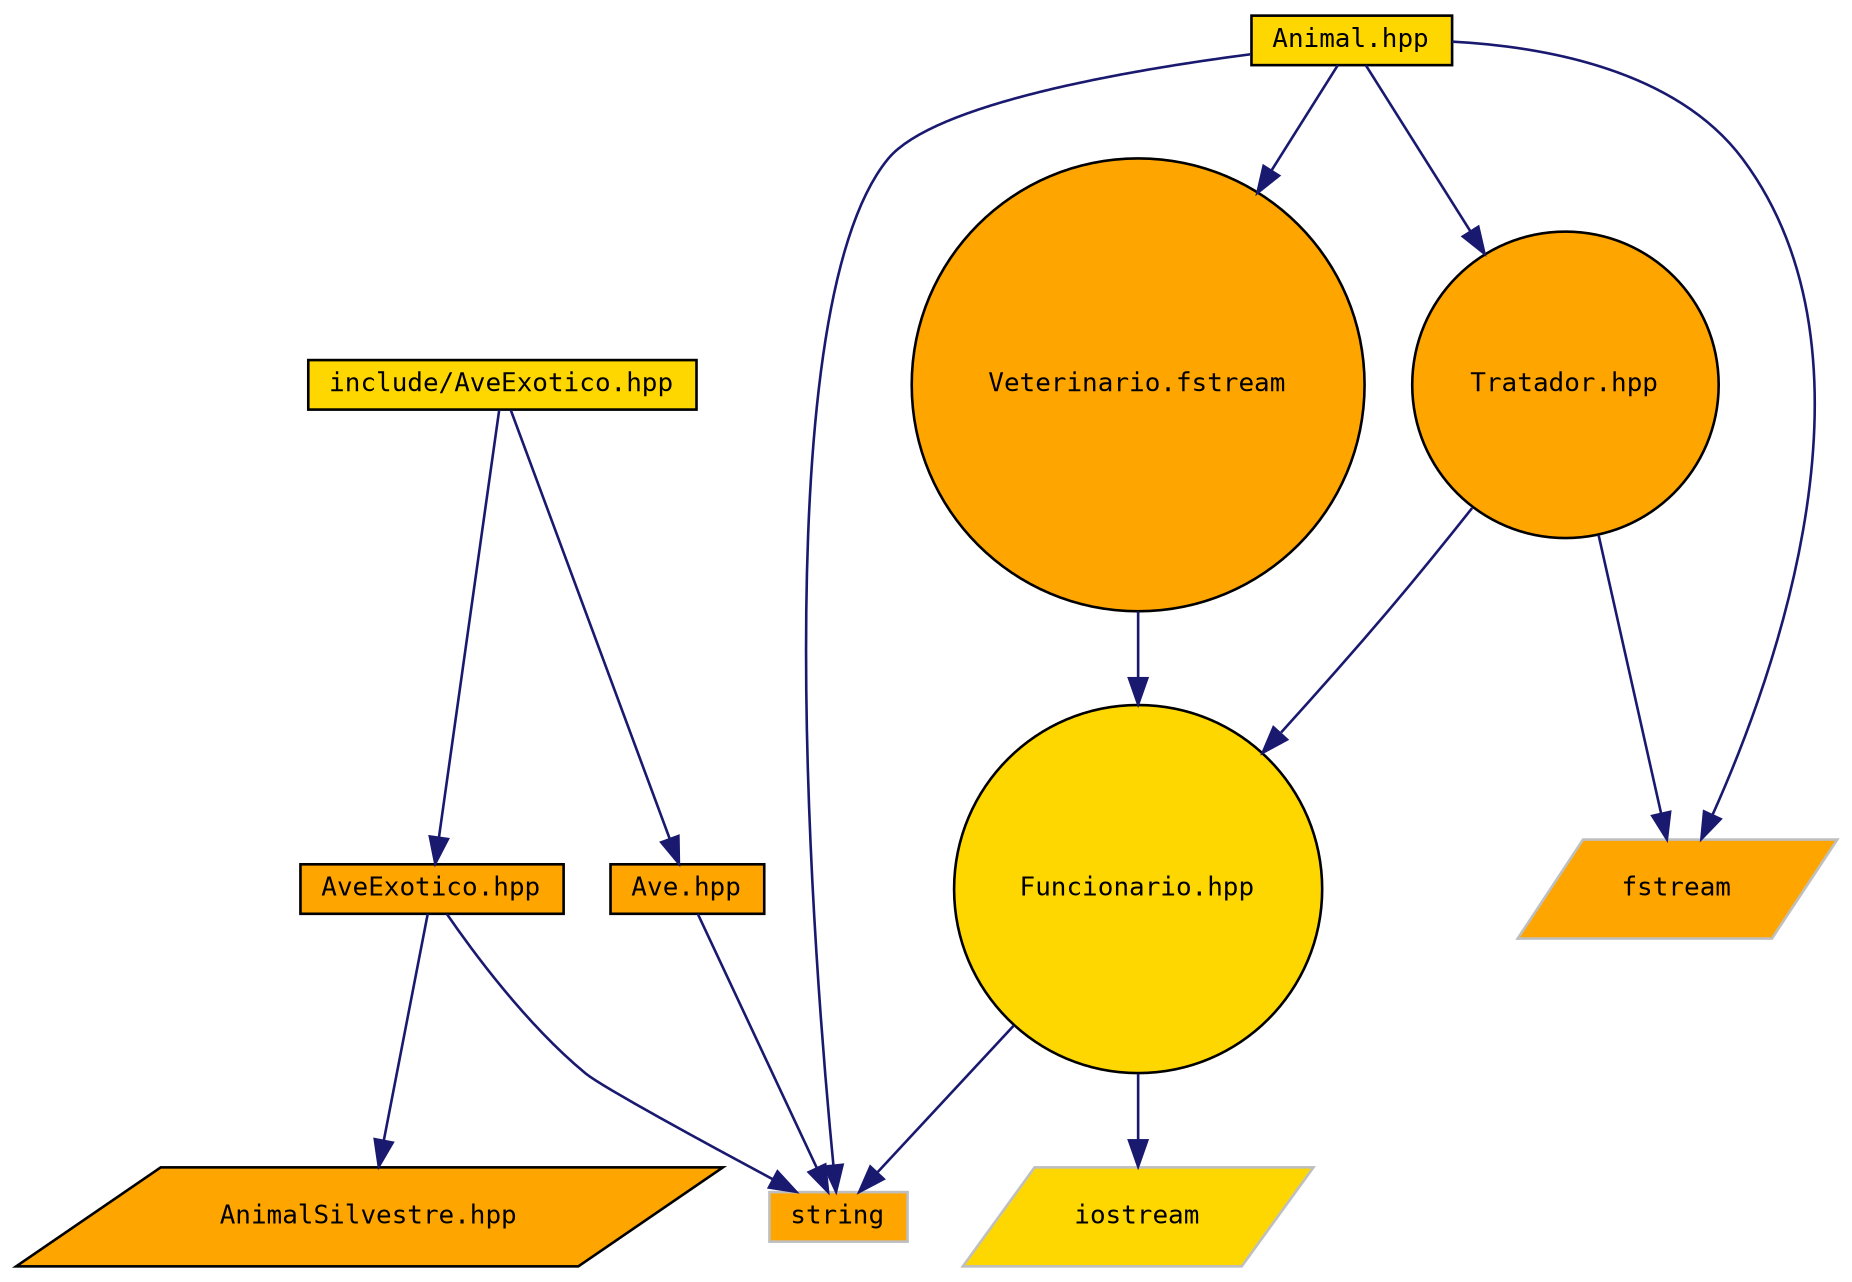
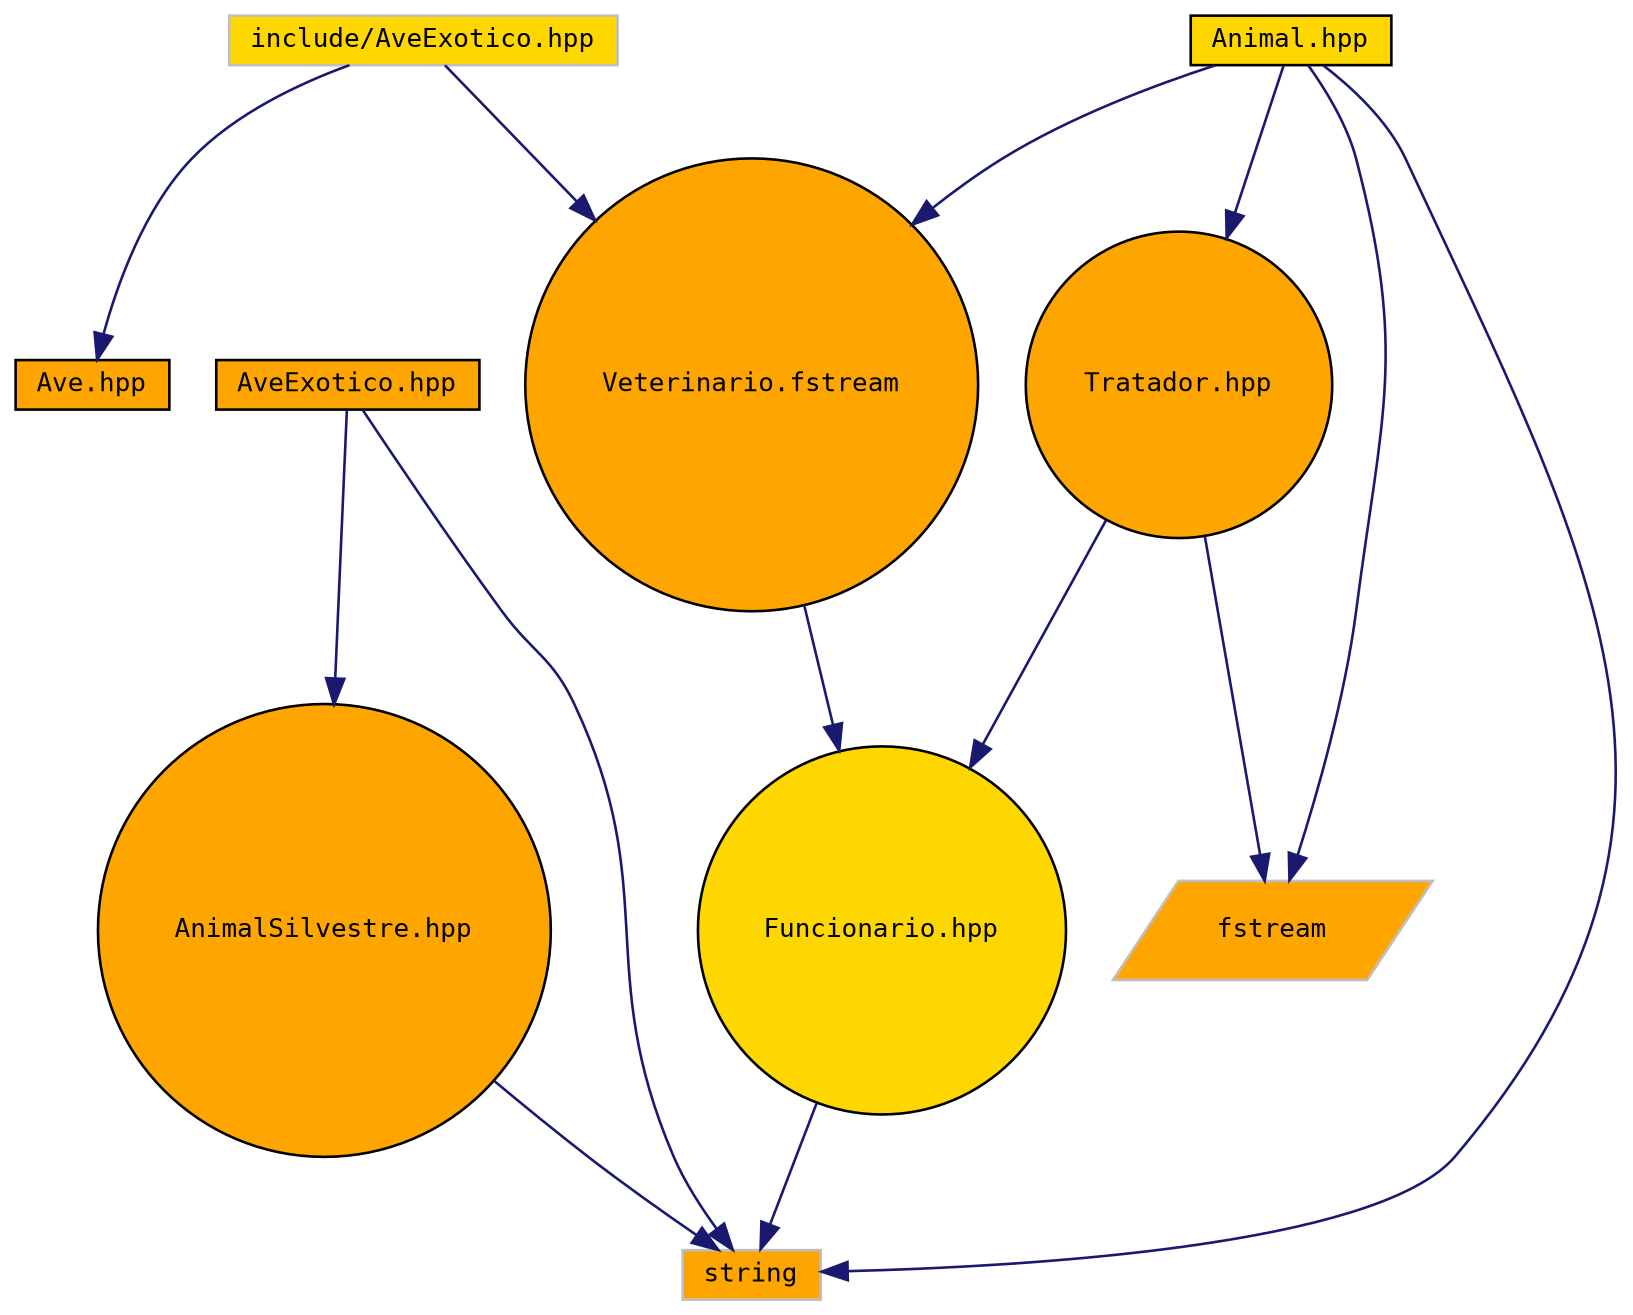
(502, 385) -> (423, 40)
(469, 624) -> (511, 133)
(757, 1041) -> (593, 1161)
(369, 1217) -> (324, 930)
(1138, 1217) -> none
